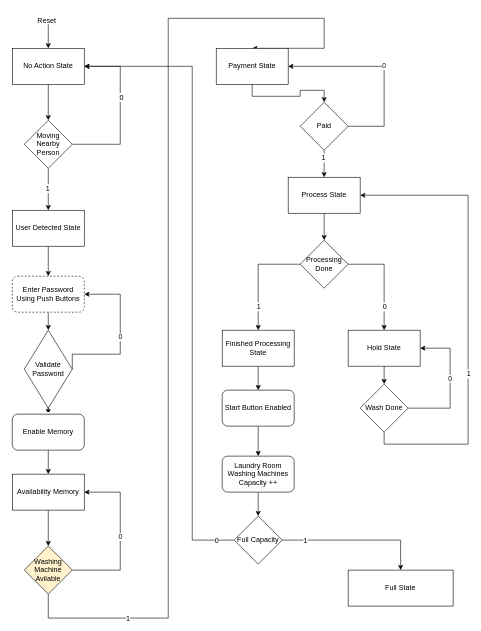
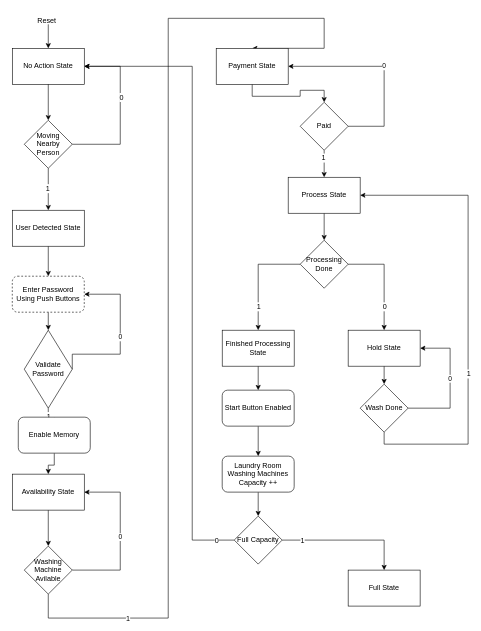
(48, 432) -> (54, 435)
(48, 492) -> (48, 492)
(48, 570) -> (48, 570)
(401, 588) -> (384, 588)
